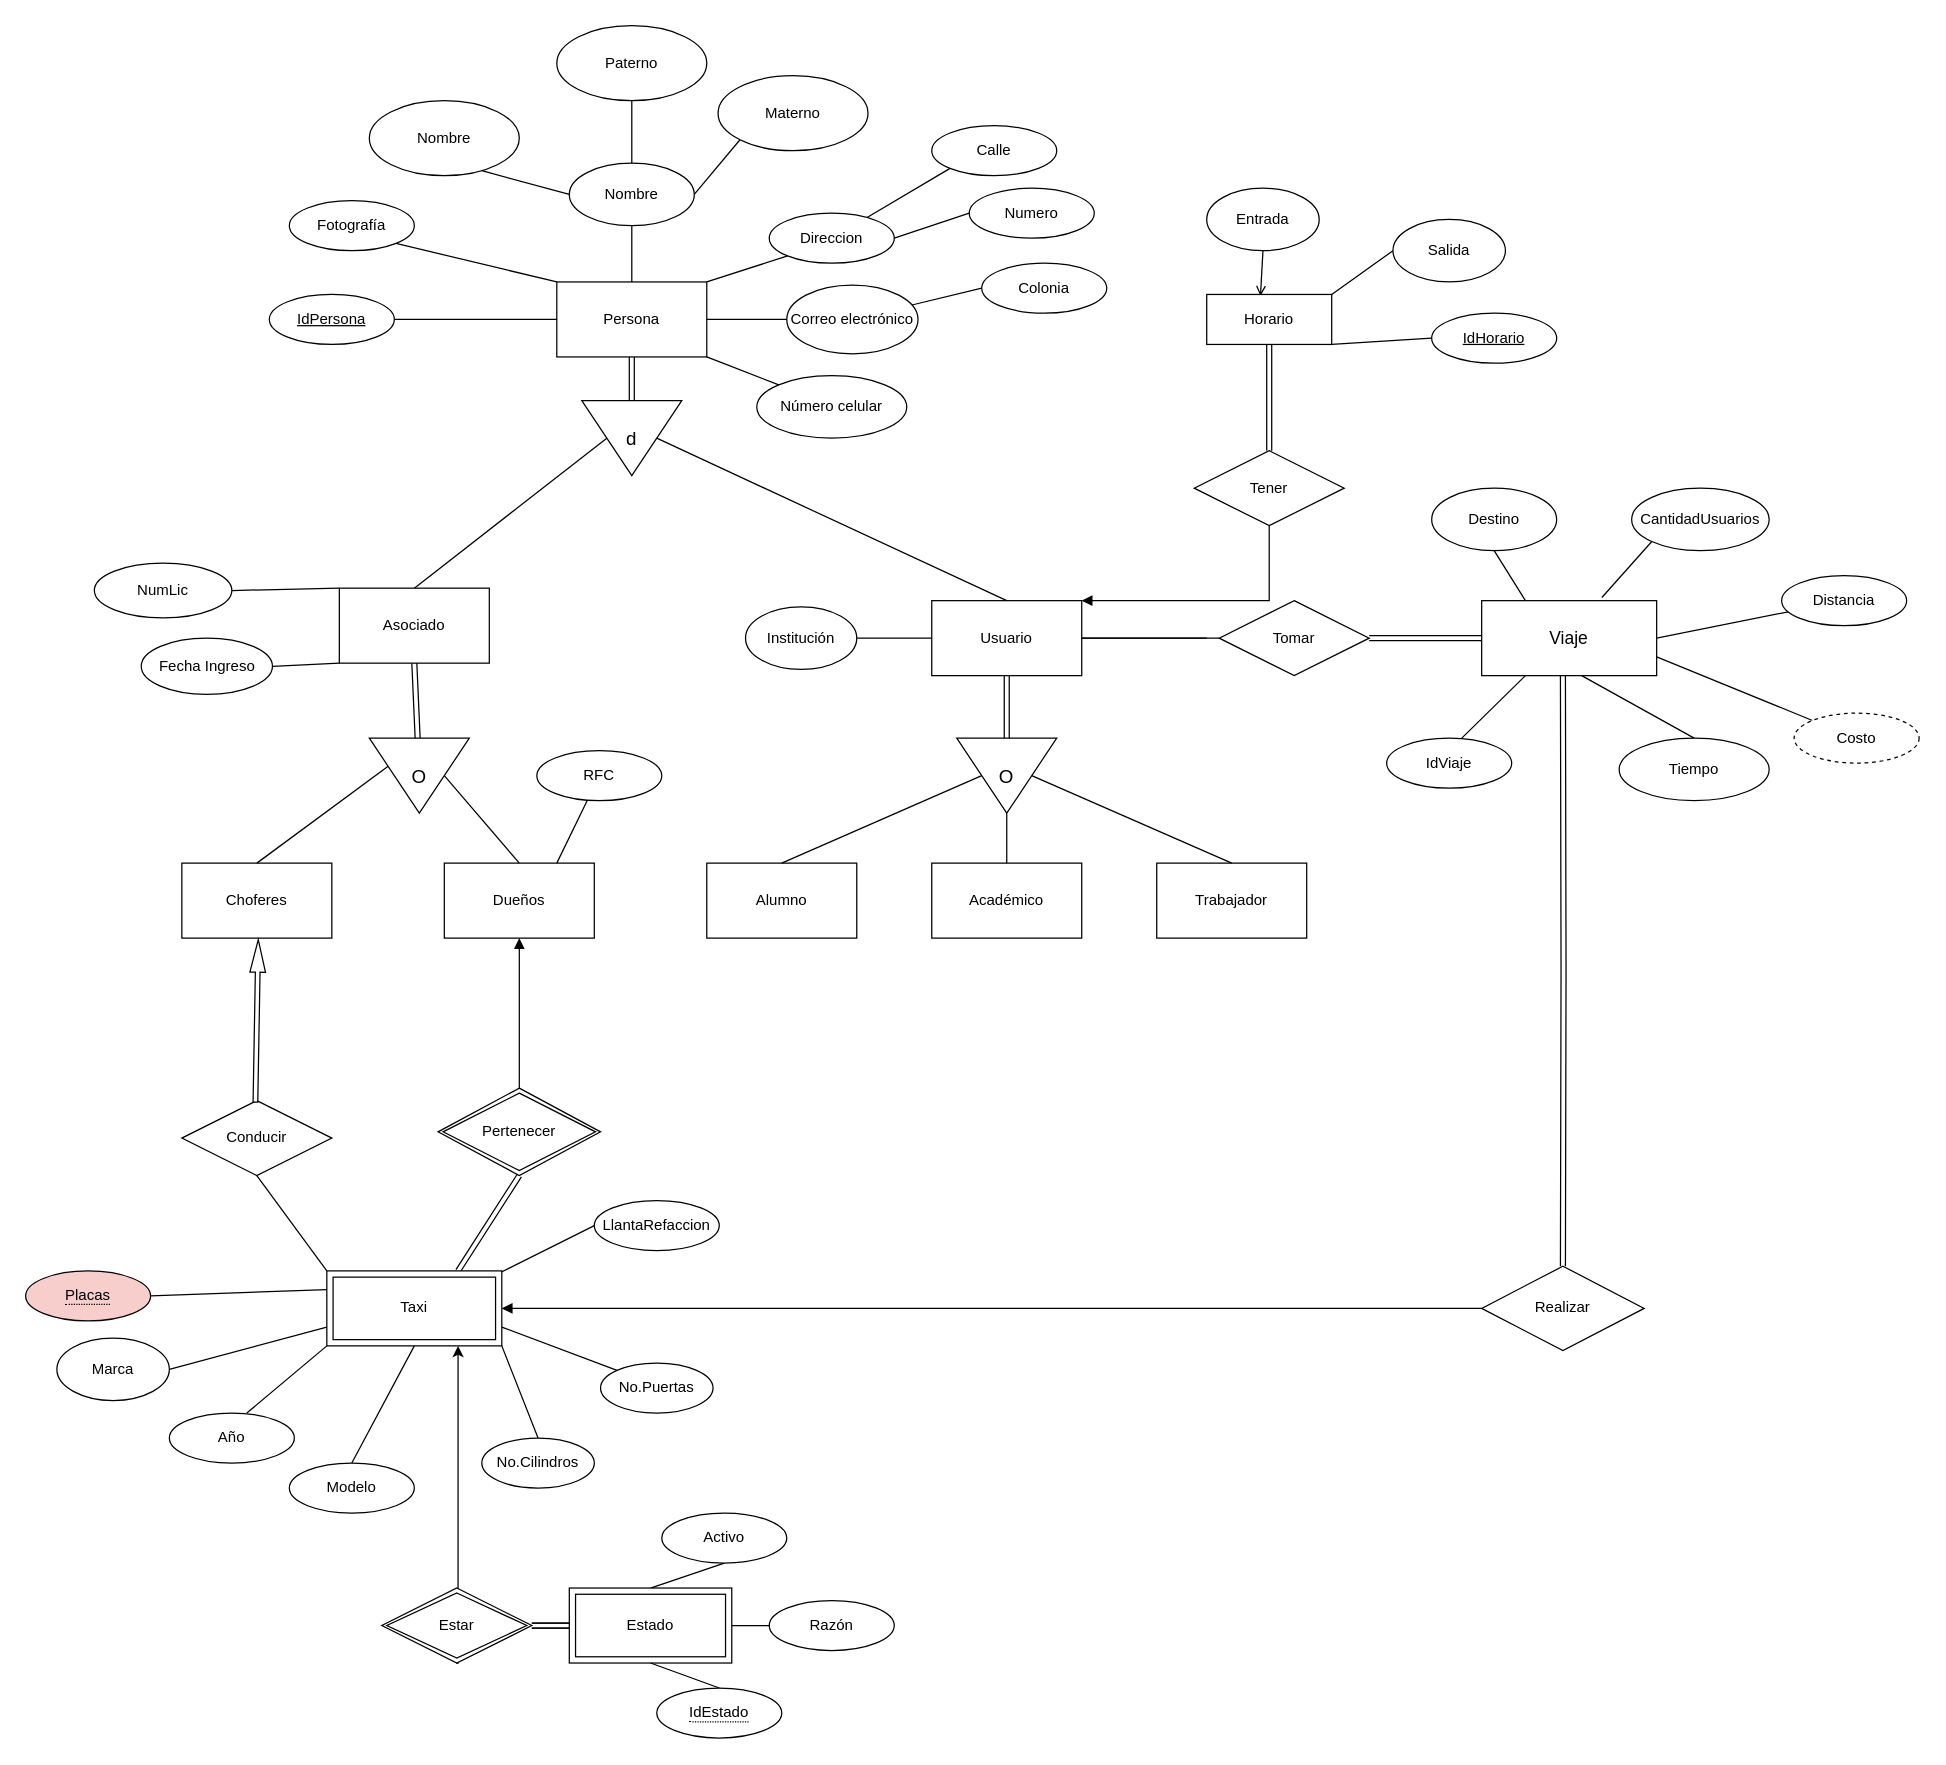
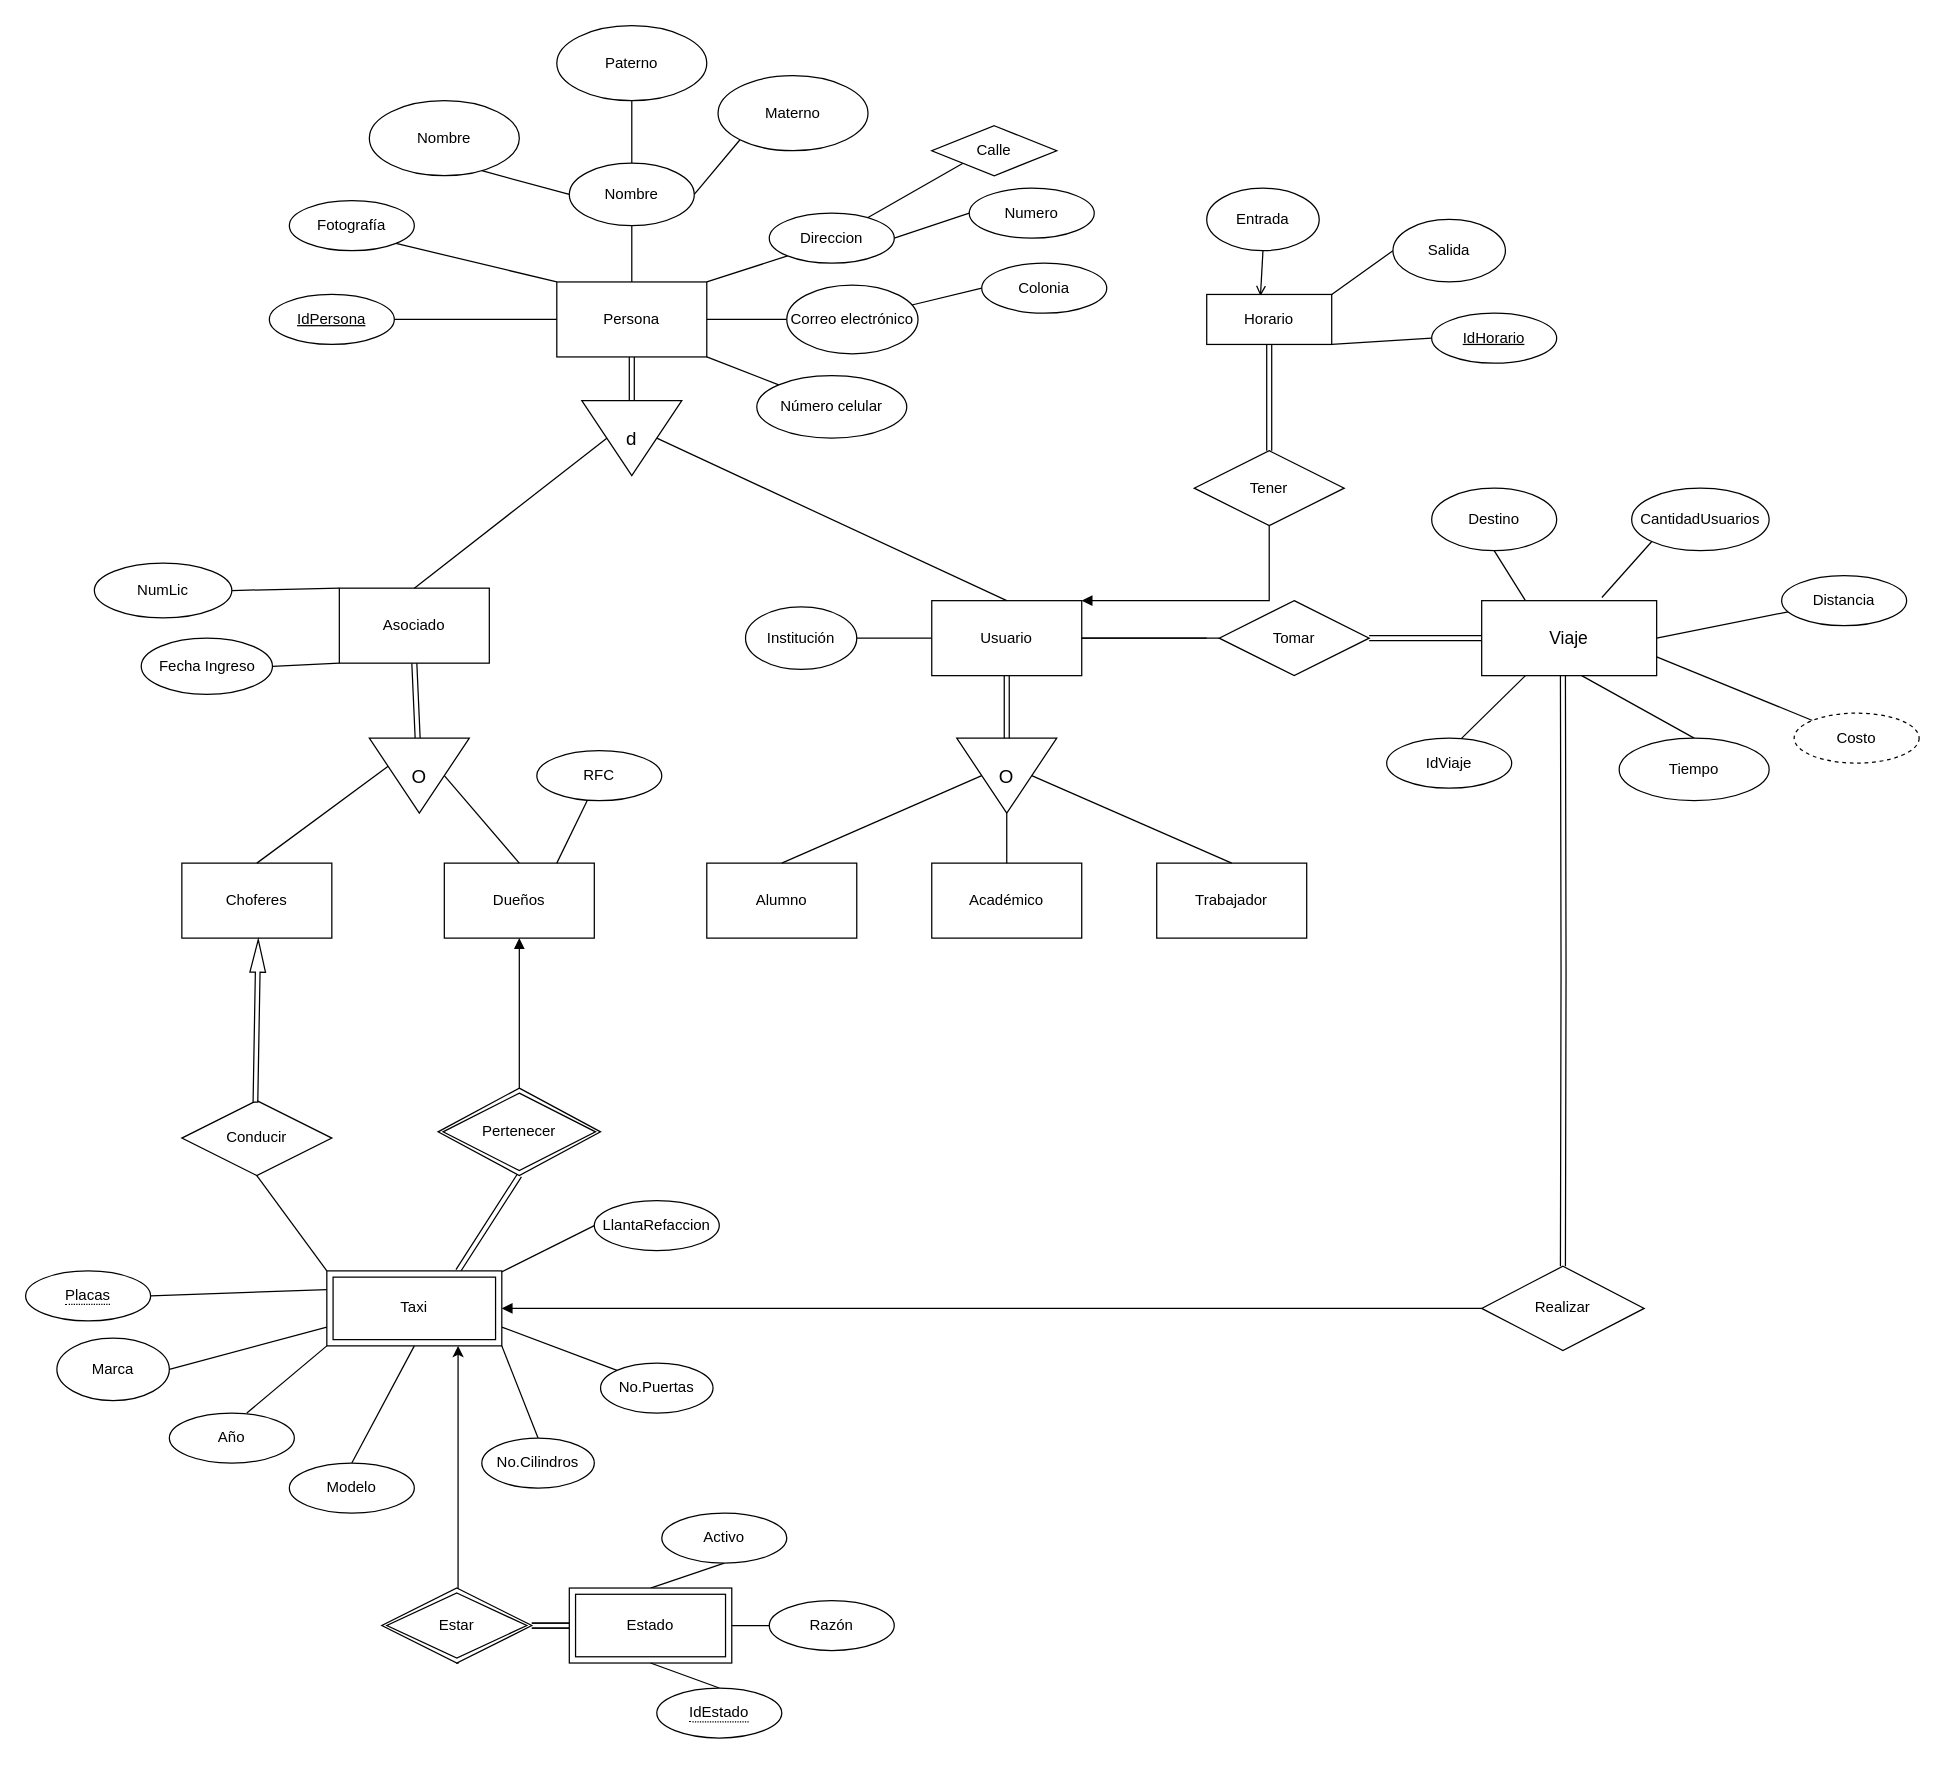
(994, 151) -> (994, 151)
(88, 1296) -> (88, 1296)
